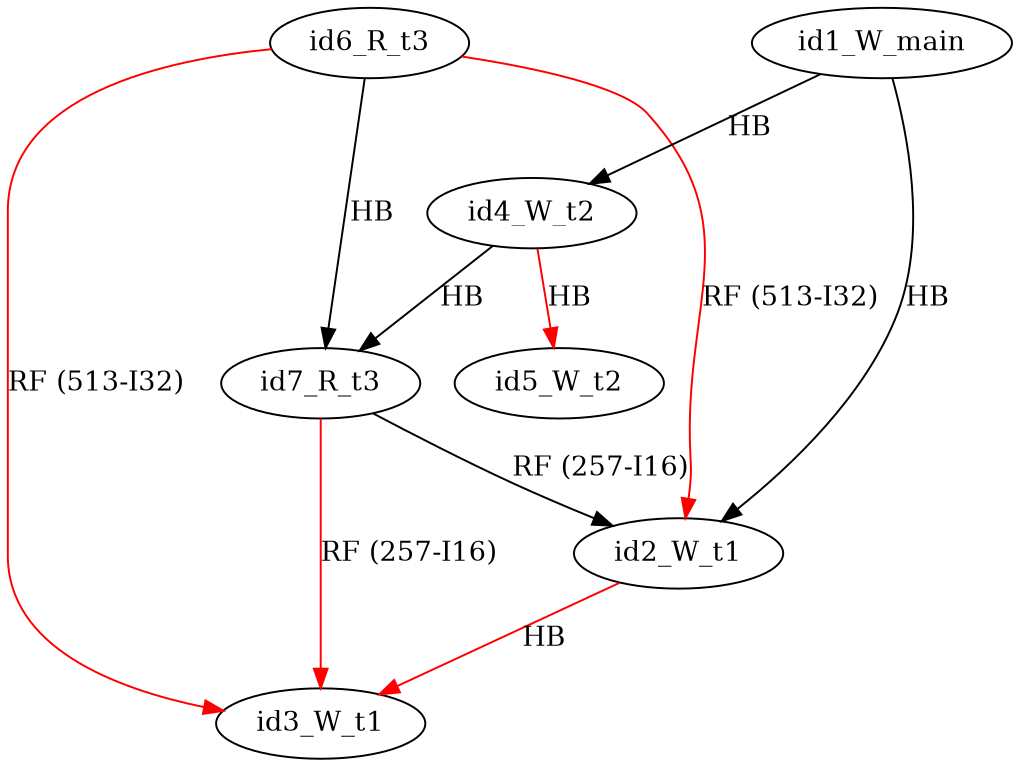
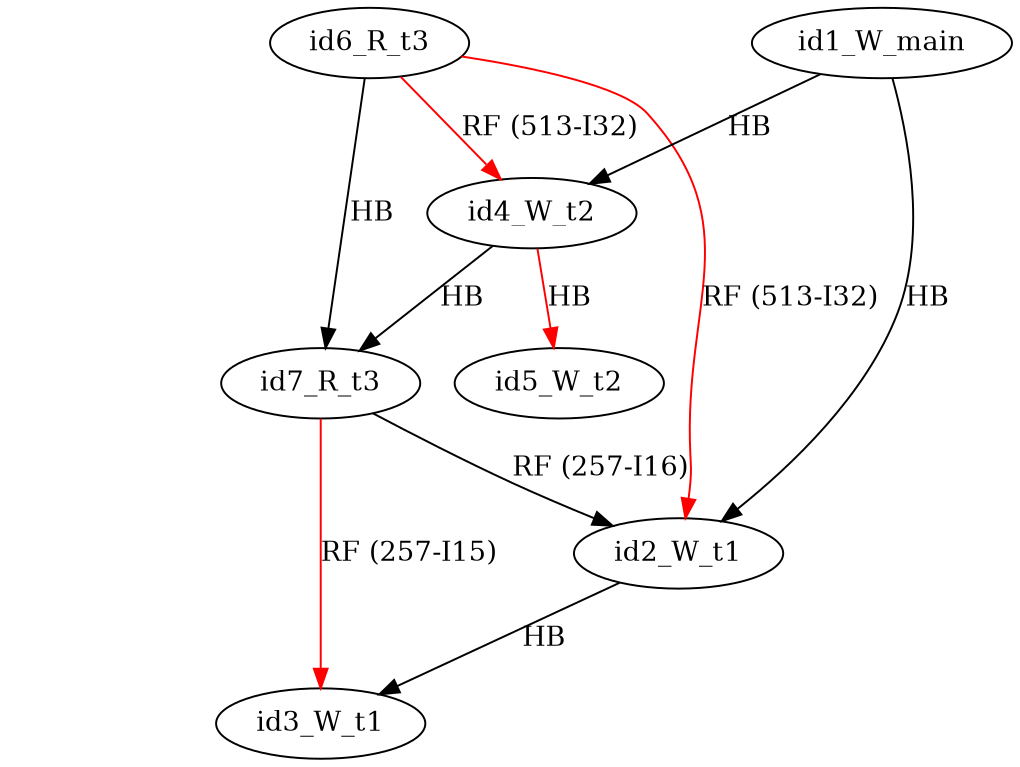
(8, 348) -> (444, 121)
(410, 553) -> (410, 553)
(508, 634) -> (508, 634)
